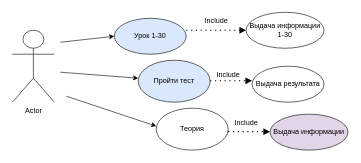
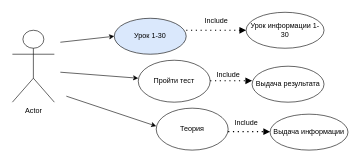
(285, 30) -> (285, 30)
(174, 81) -> (174, 81)
(309, 132) -> (309, 132)
